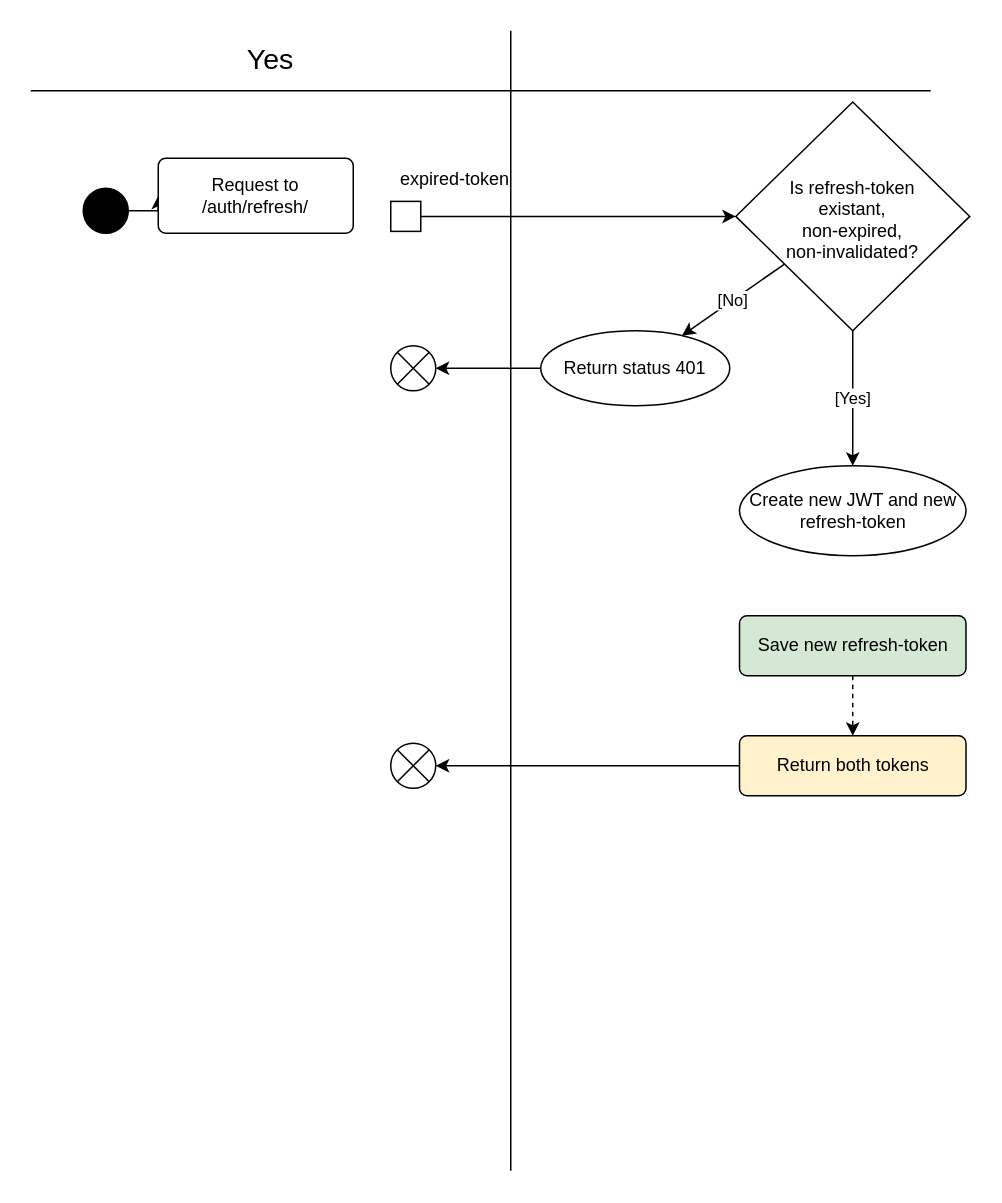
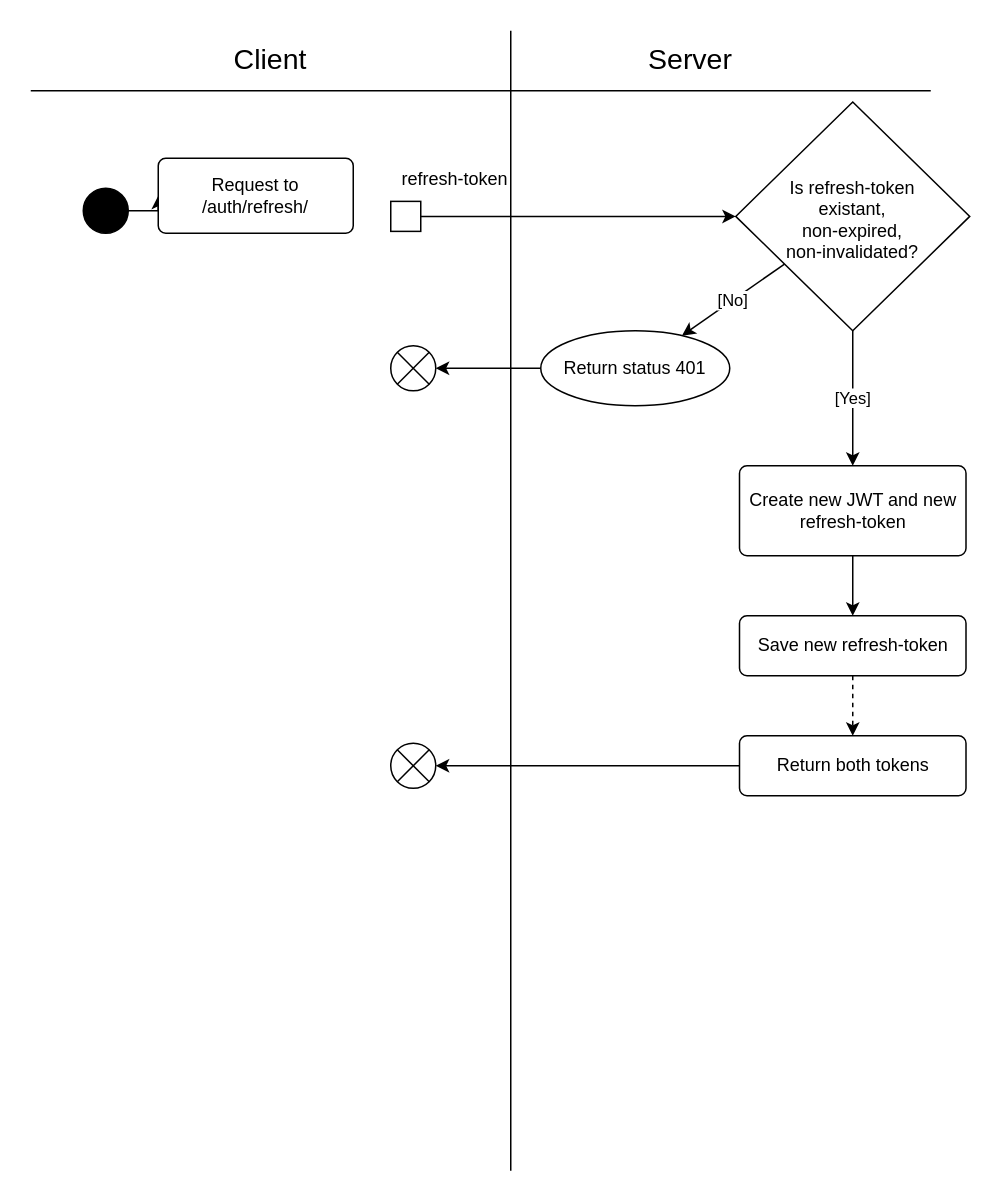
(271, 61) -> (271, 61)
none -> (691, 61)
(455, 179) -> (455, 179)
(853, 511) -> (853, 511)
none -> (853, 581)
(853, 646) -> (853, 646)
(853, 766) -> (853, 766)
